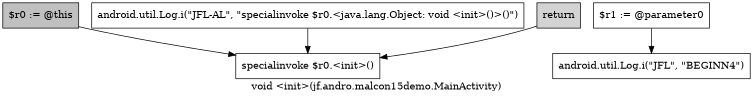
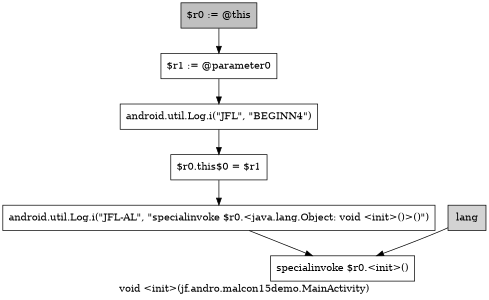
(559, 15) -> (467, 218)
(154, 42) -> (219, 37)
none -> (219, 167)
